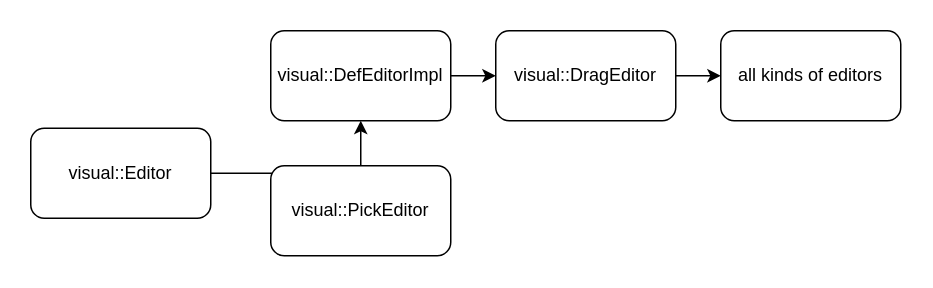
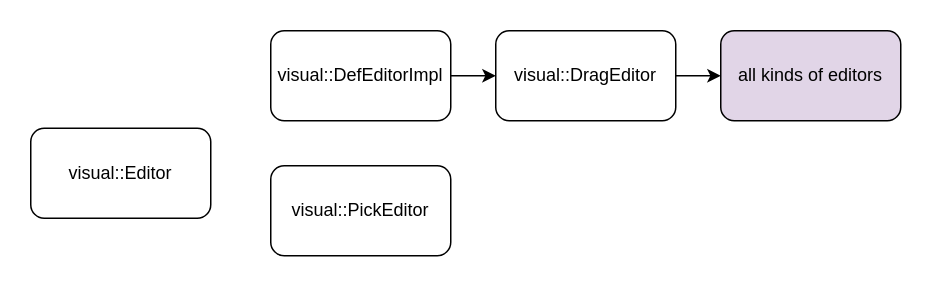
(811, 76) -> (811, 76)
(241, 173) -> none
